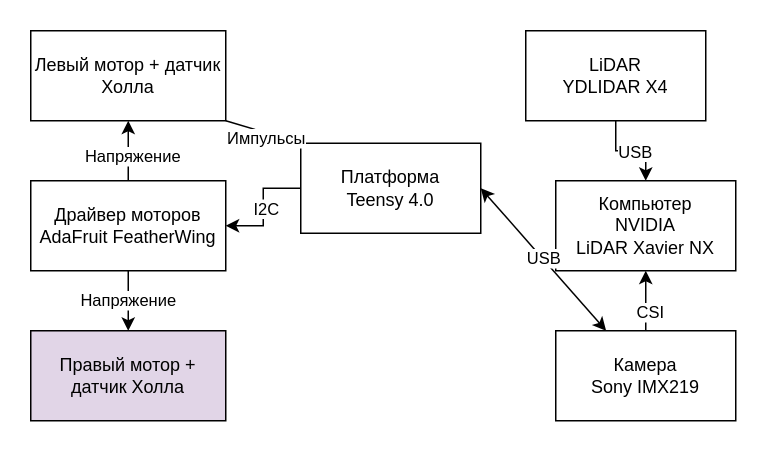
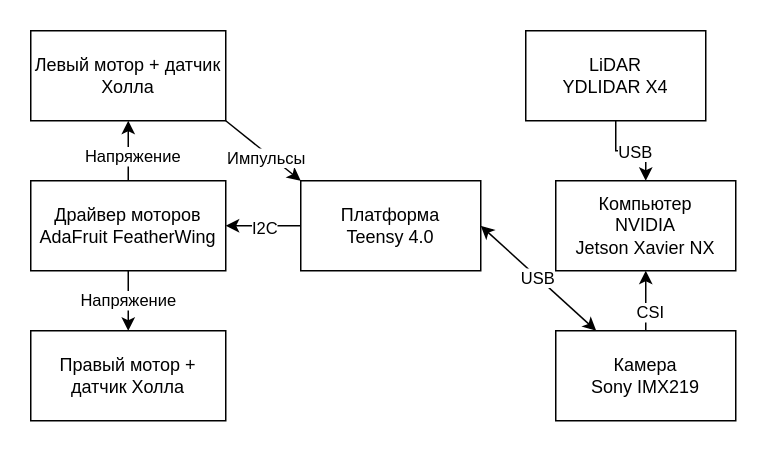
(391, 188) -> (391, 226)
(646, 226) -> (646, 226)
(128, 376) -> (128, 376)
